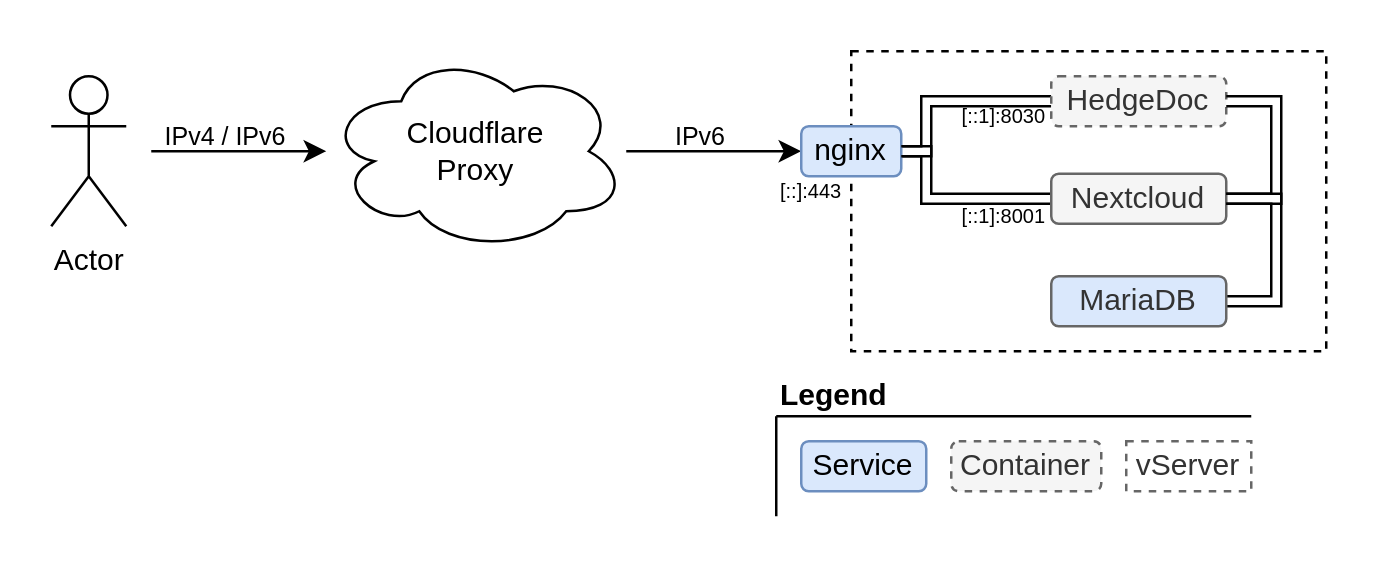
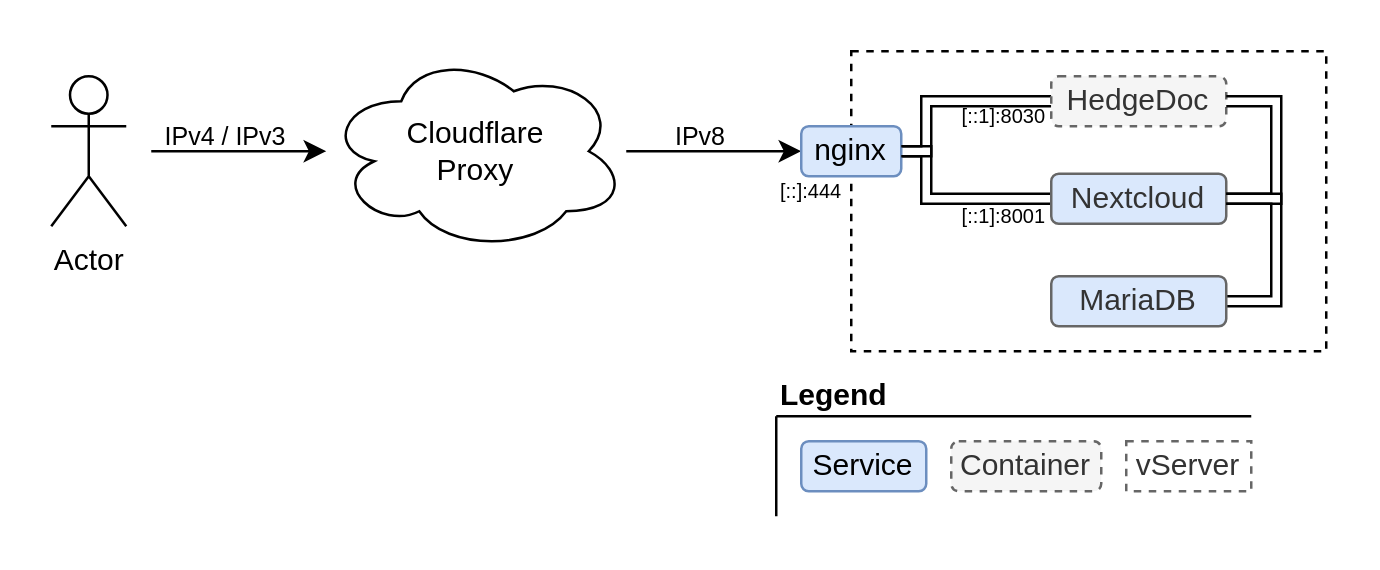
(226, 136) -> (226, 136)
(701, 136) -> (701, 136)
(816, 189) -> (816, 189)
(1139, 199) -> (1139, 199)
